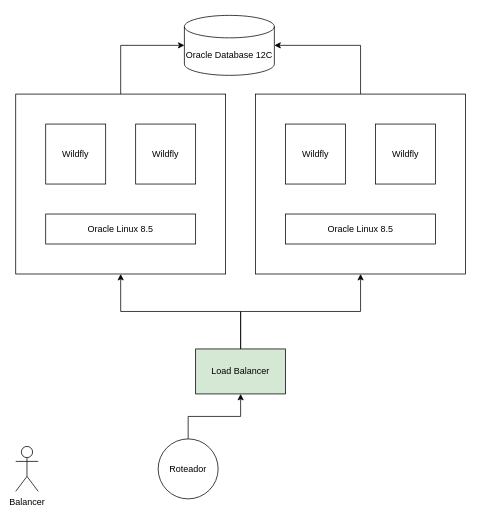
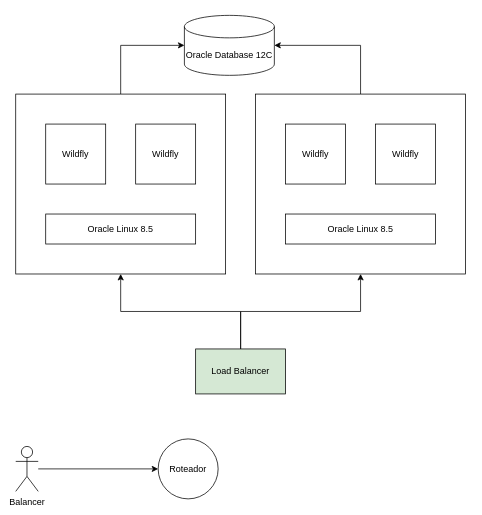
(222, 417) -> none
none -> (151, 469)
